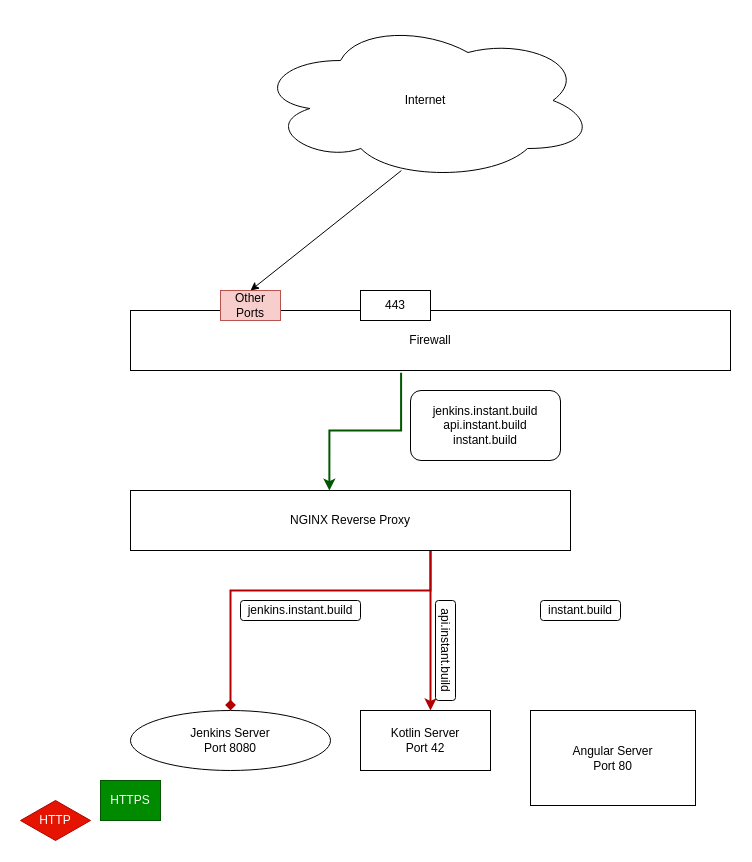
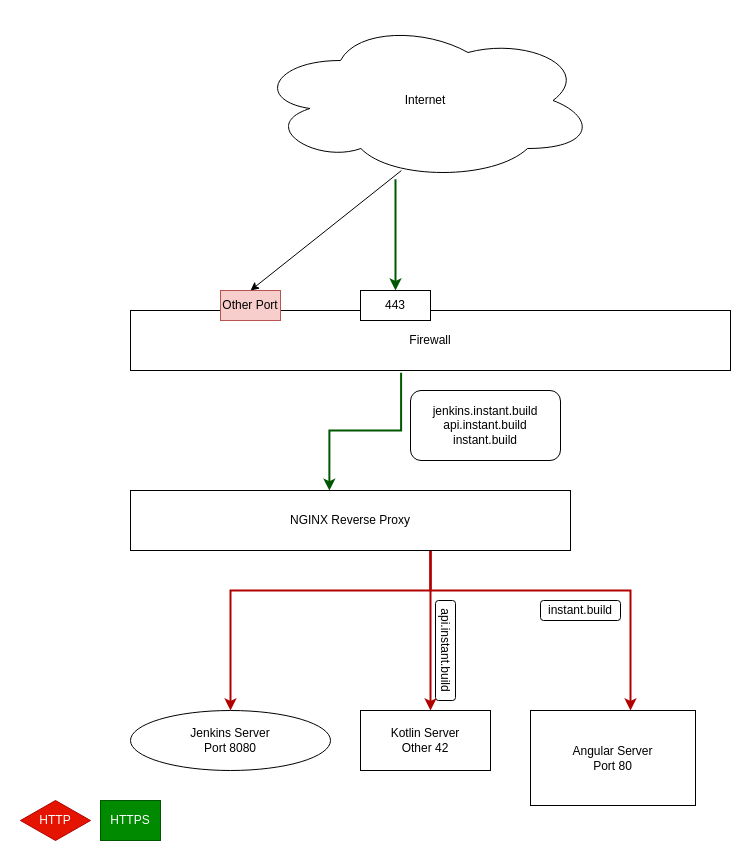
none -> (396, 231)
(251, 306) -> (251, 306)
none -> (587, 591)
(301, 611) -> none
(231, 699) -> (231, 700)
(426, 741) -> (426, 741)
(131, 801) -> (131, 821)
